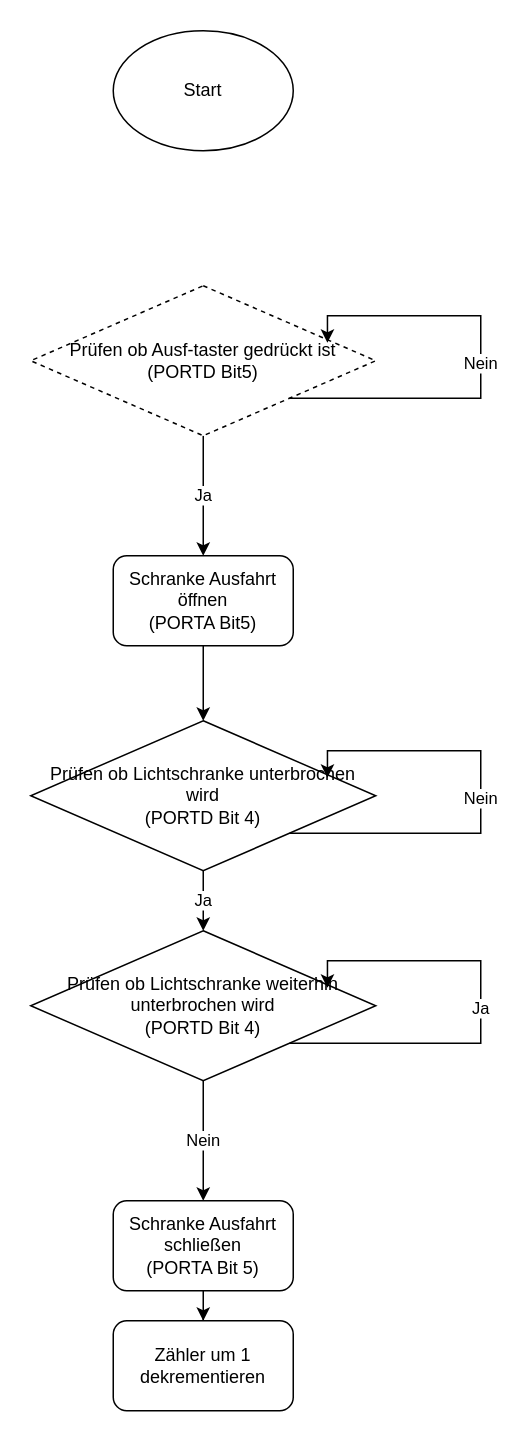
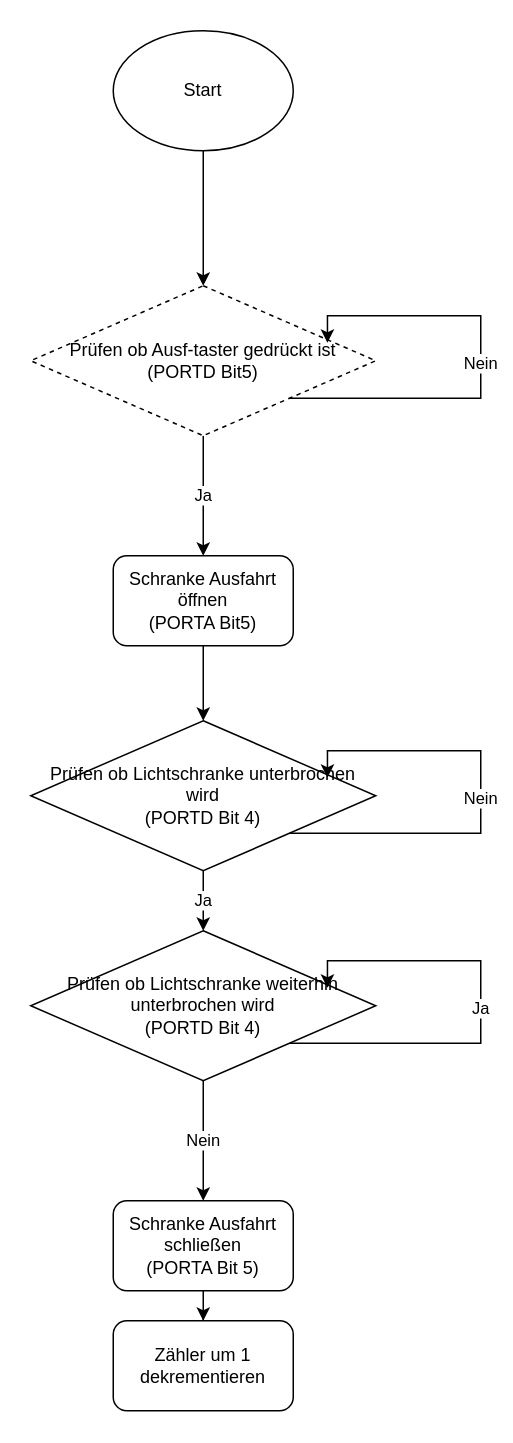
none -> (203, 213)
